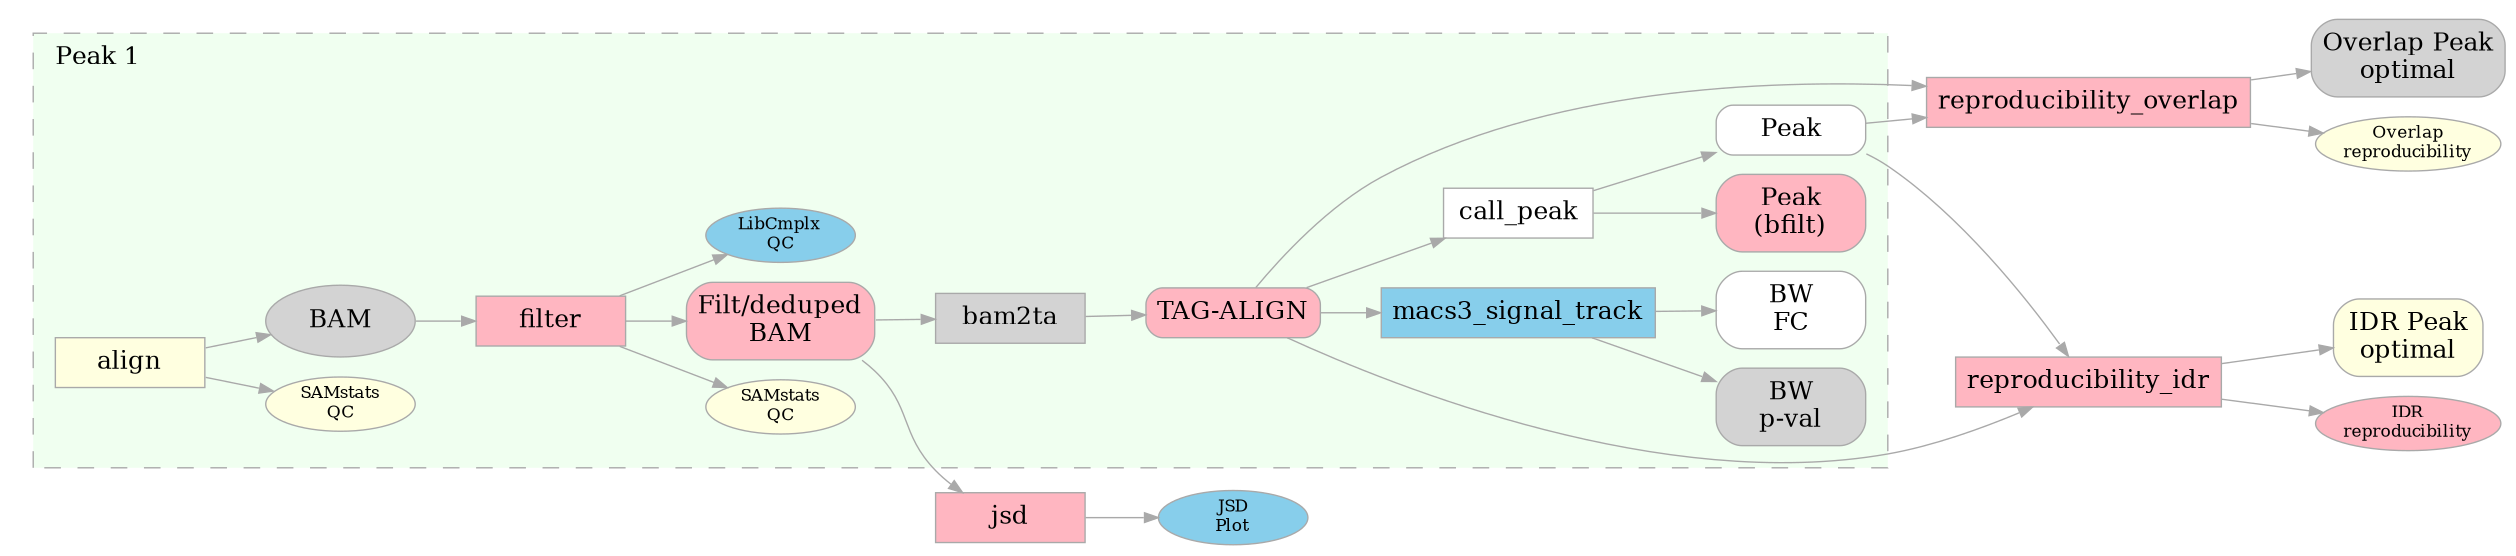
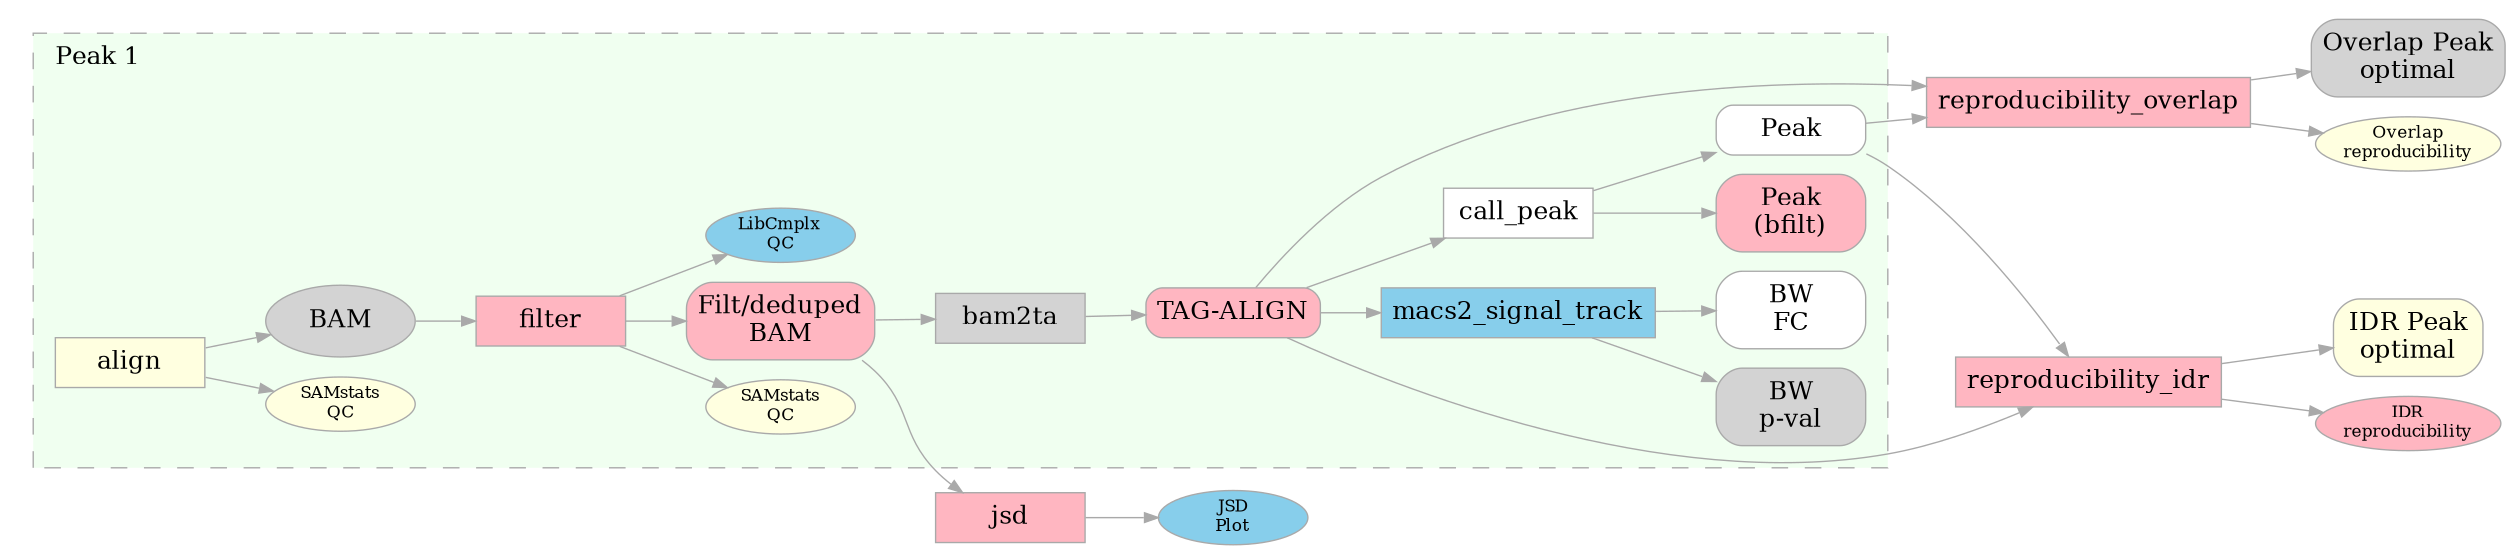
(1518, 313) -> (1518, 313)
